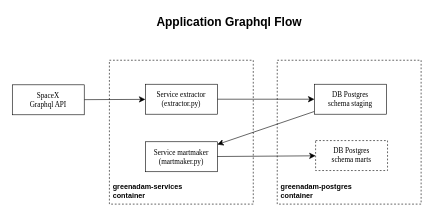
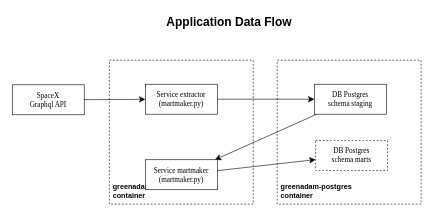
(230, 21) -> (230, 21)
(182, 99) -> (182, 99)
(182, 157) -> (182, 175)
